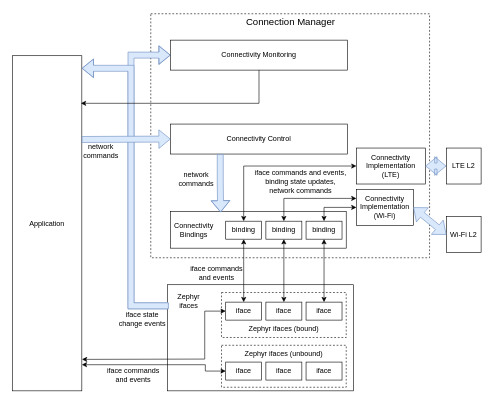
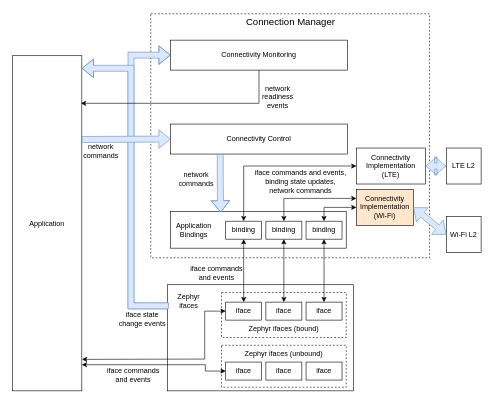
none -> (278, 97)
(385, 207) -> (385, 207)
(194, 230) -> (194, 230)
